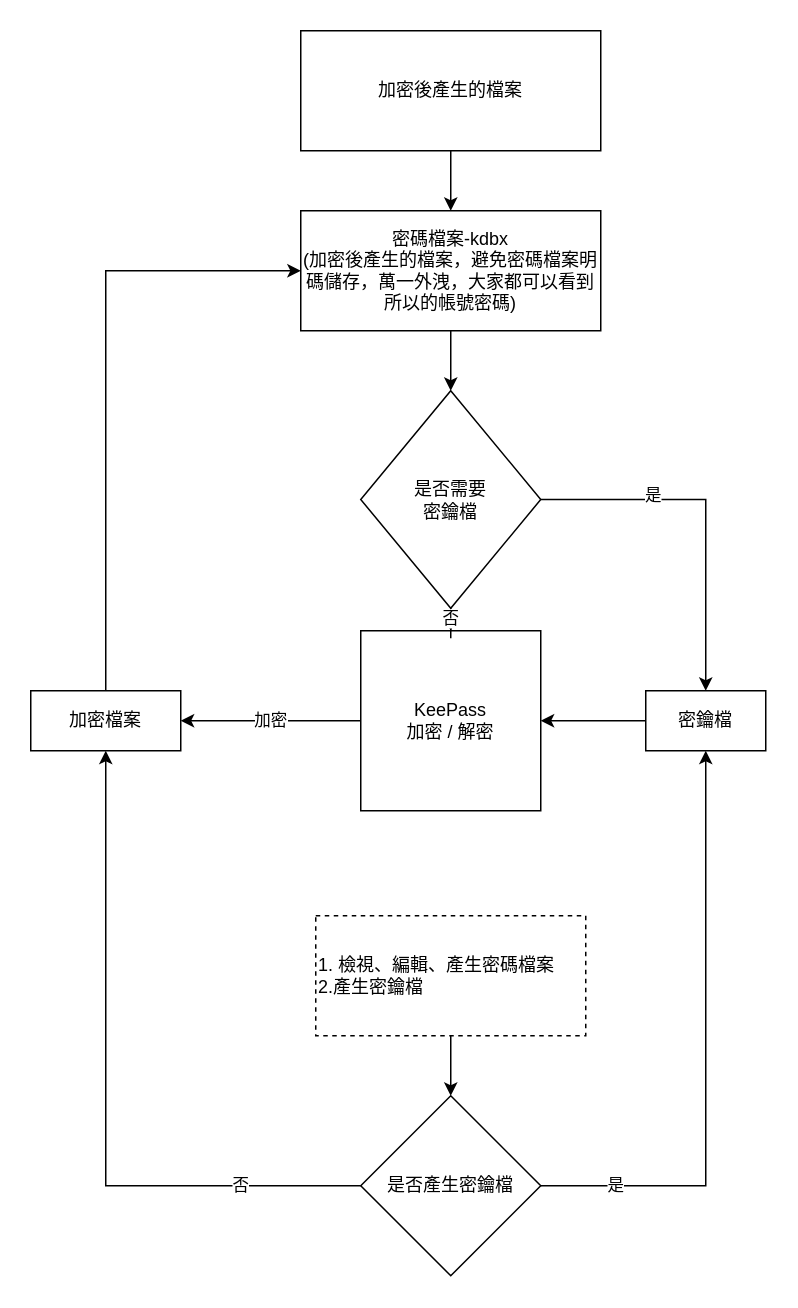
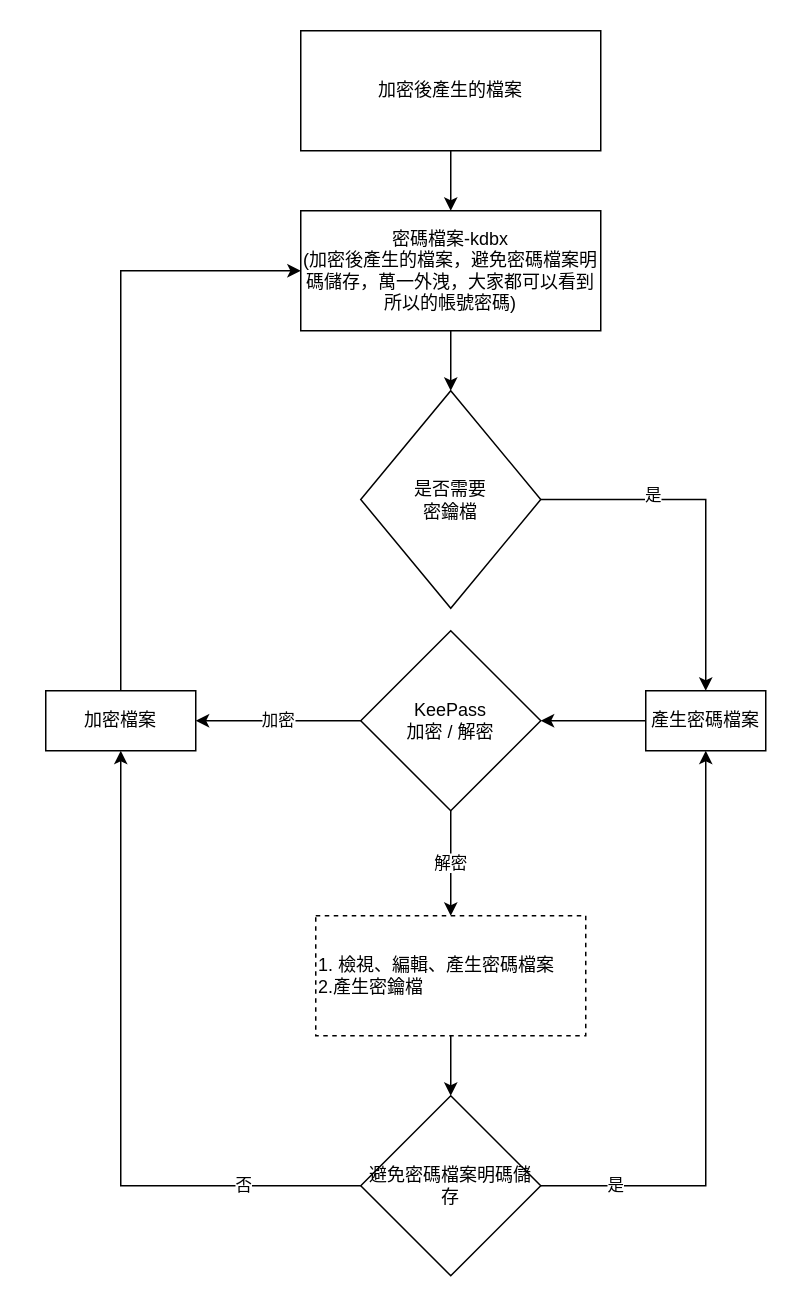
(451, 638) -> none
(106, 721) -> (121, 721)
(451, 721) -> (451, 721)
(706, 721) -> (706, 721)
none -> (451, 858)
(451, 1186) -> (451, 1186)
